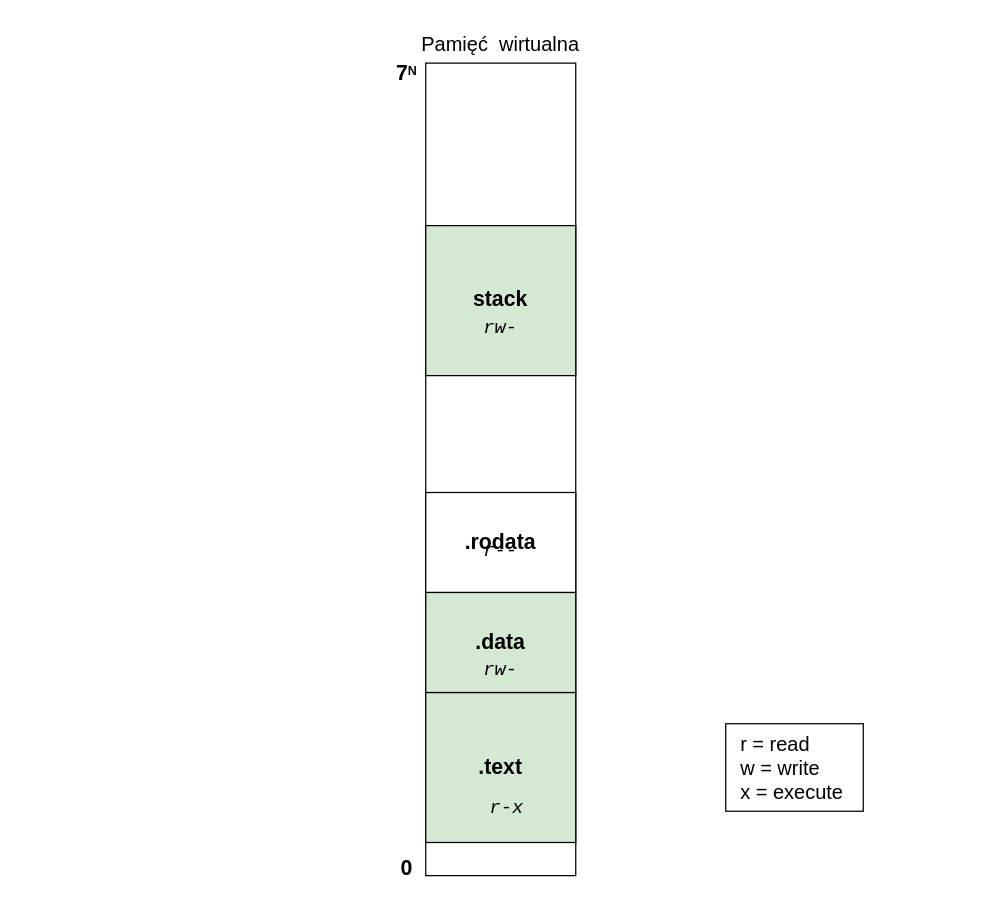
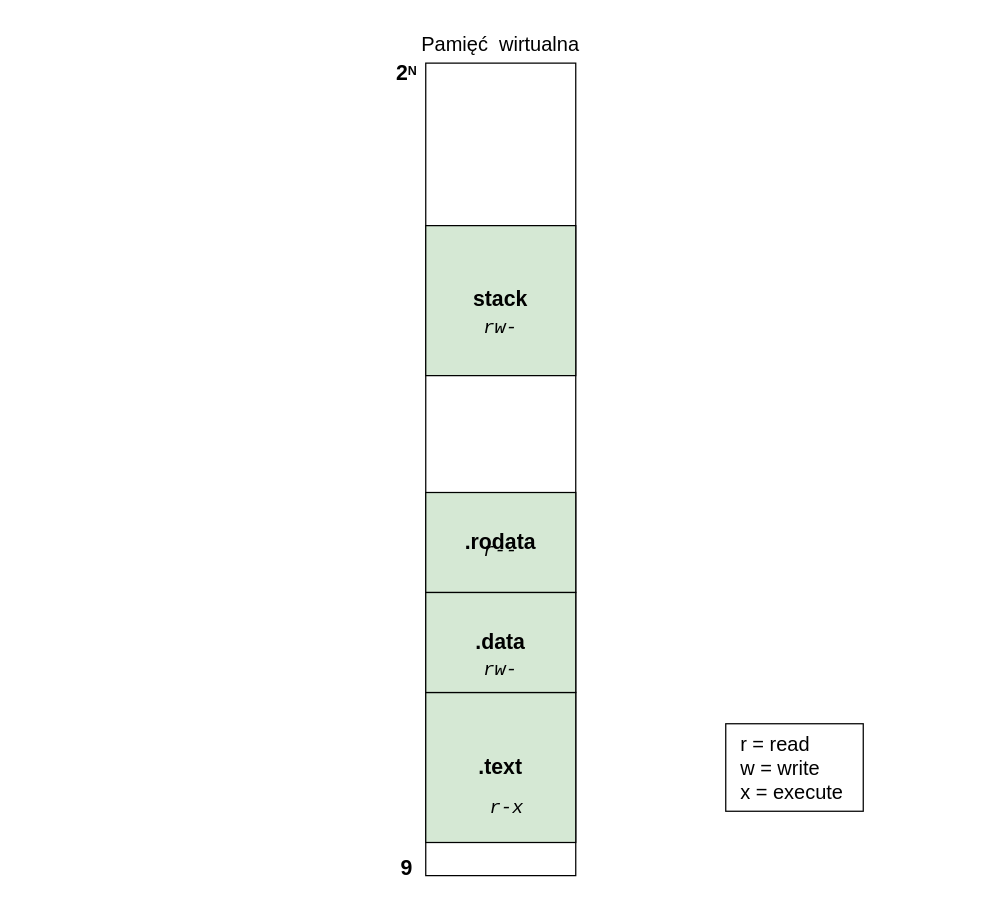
(407, 74) -> (407, 74)
(501, 543) -> (501, 543)
(407, 869) -> (407, 869)
